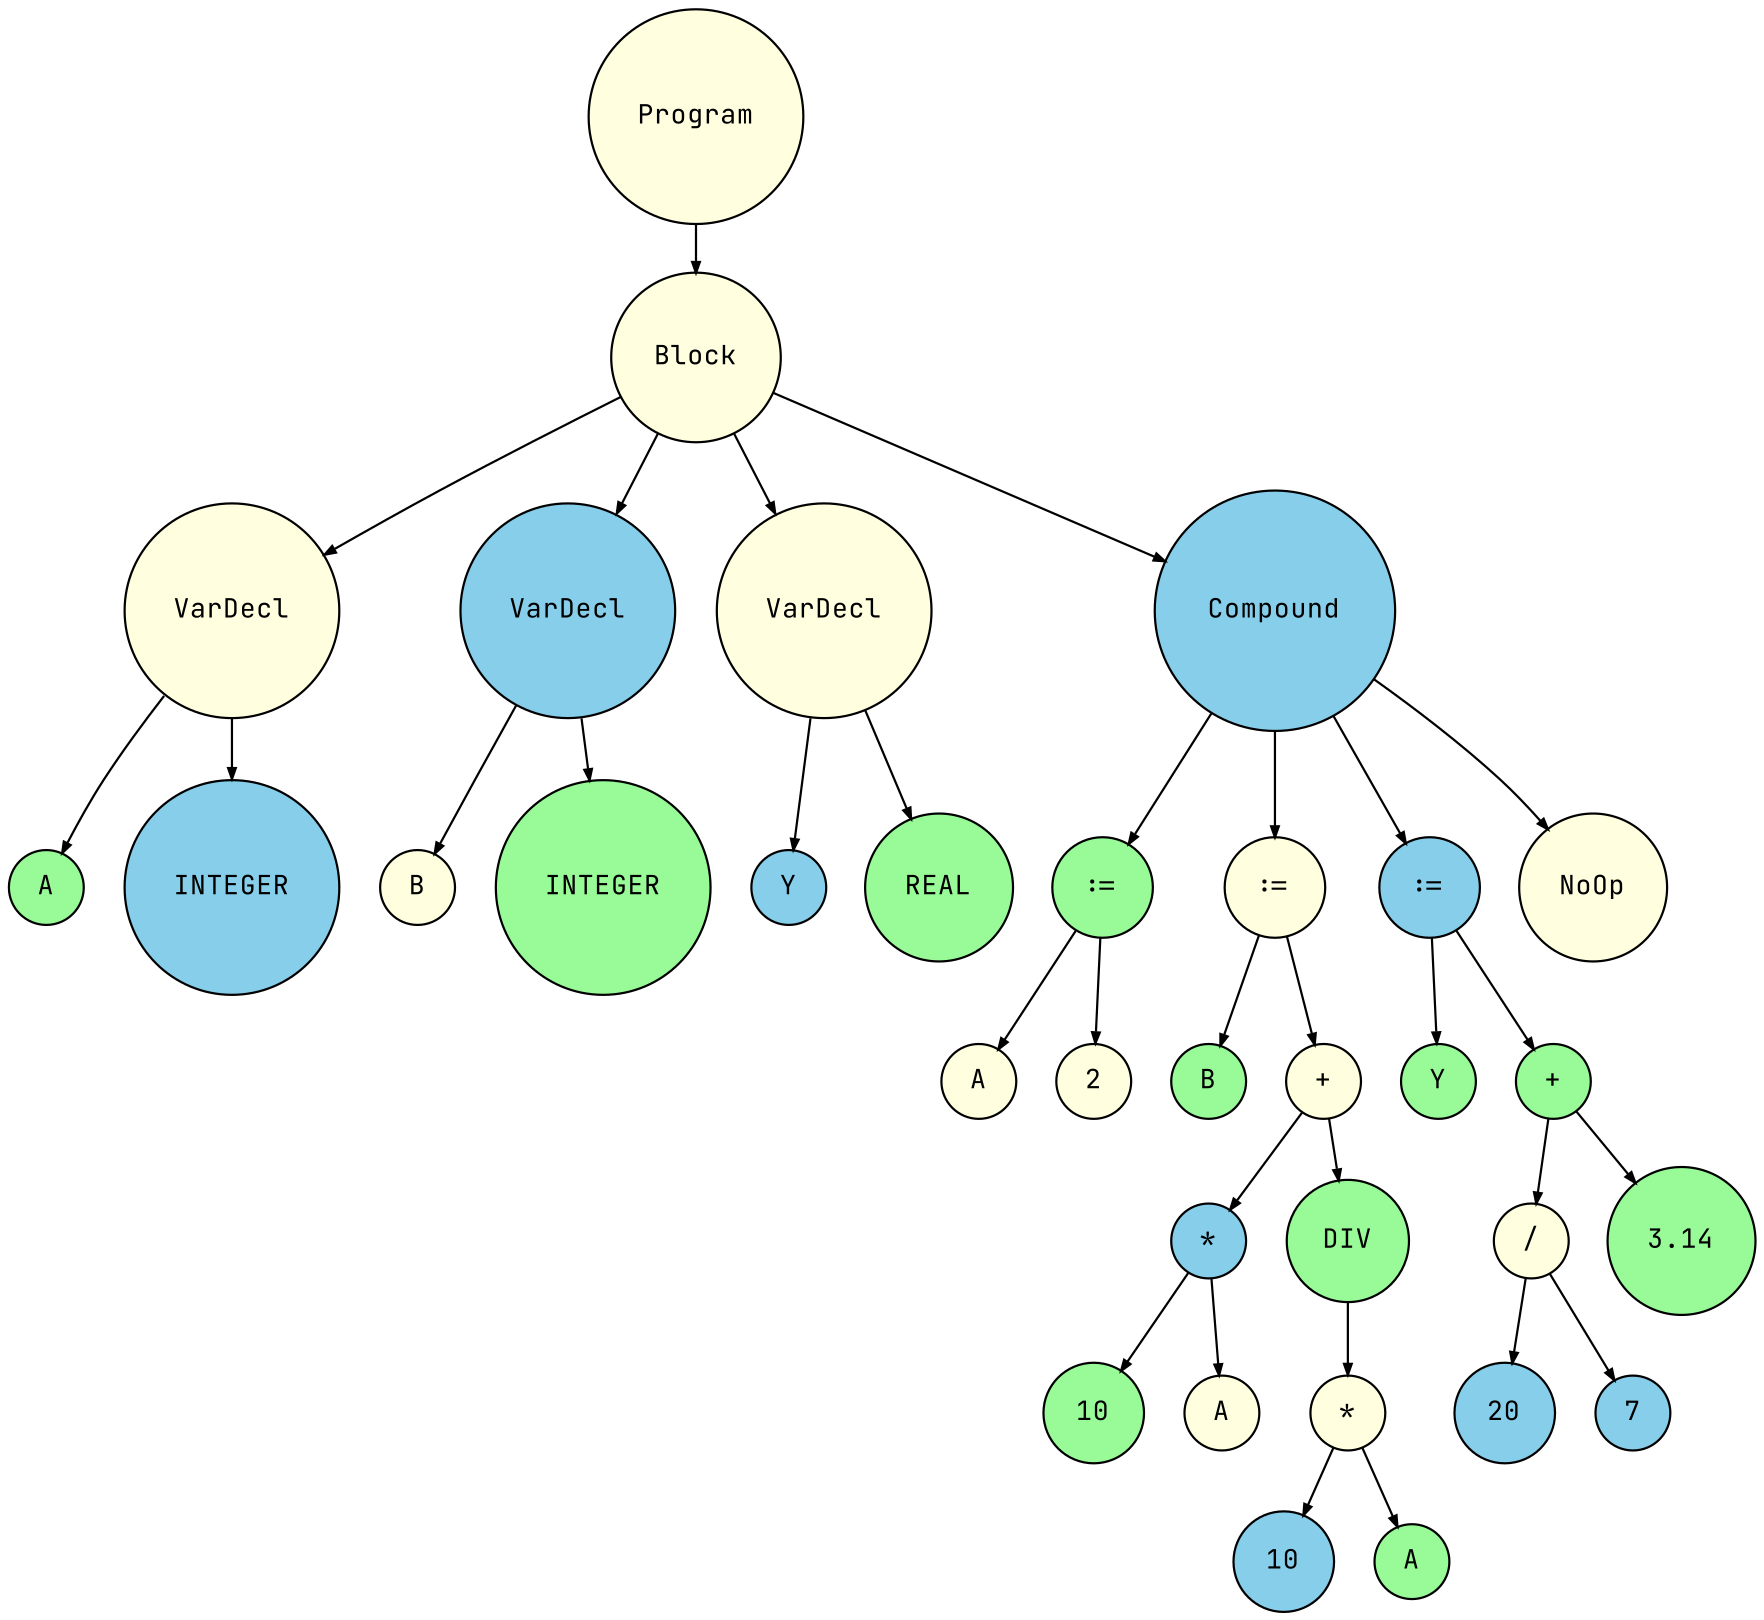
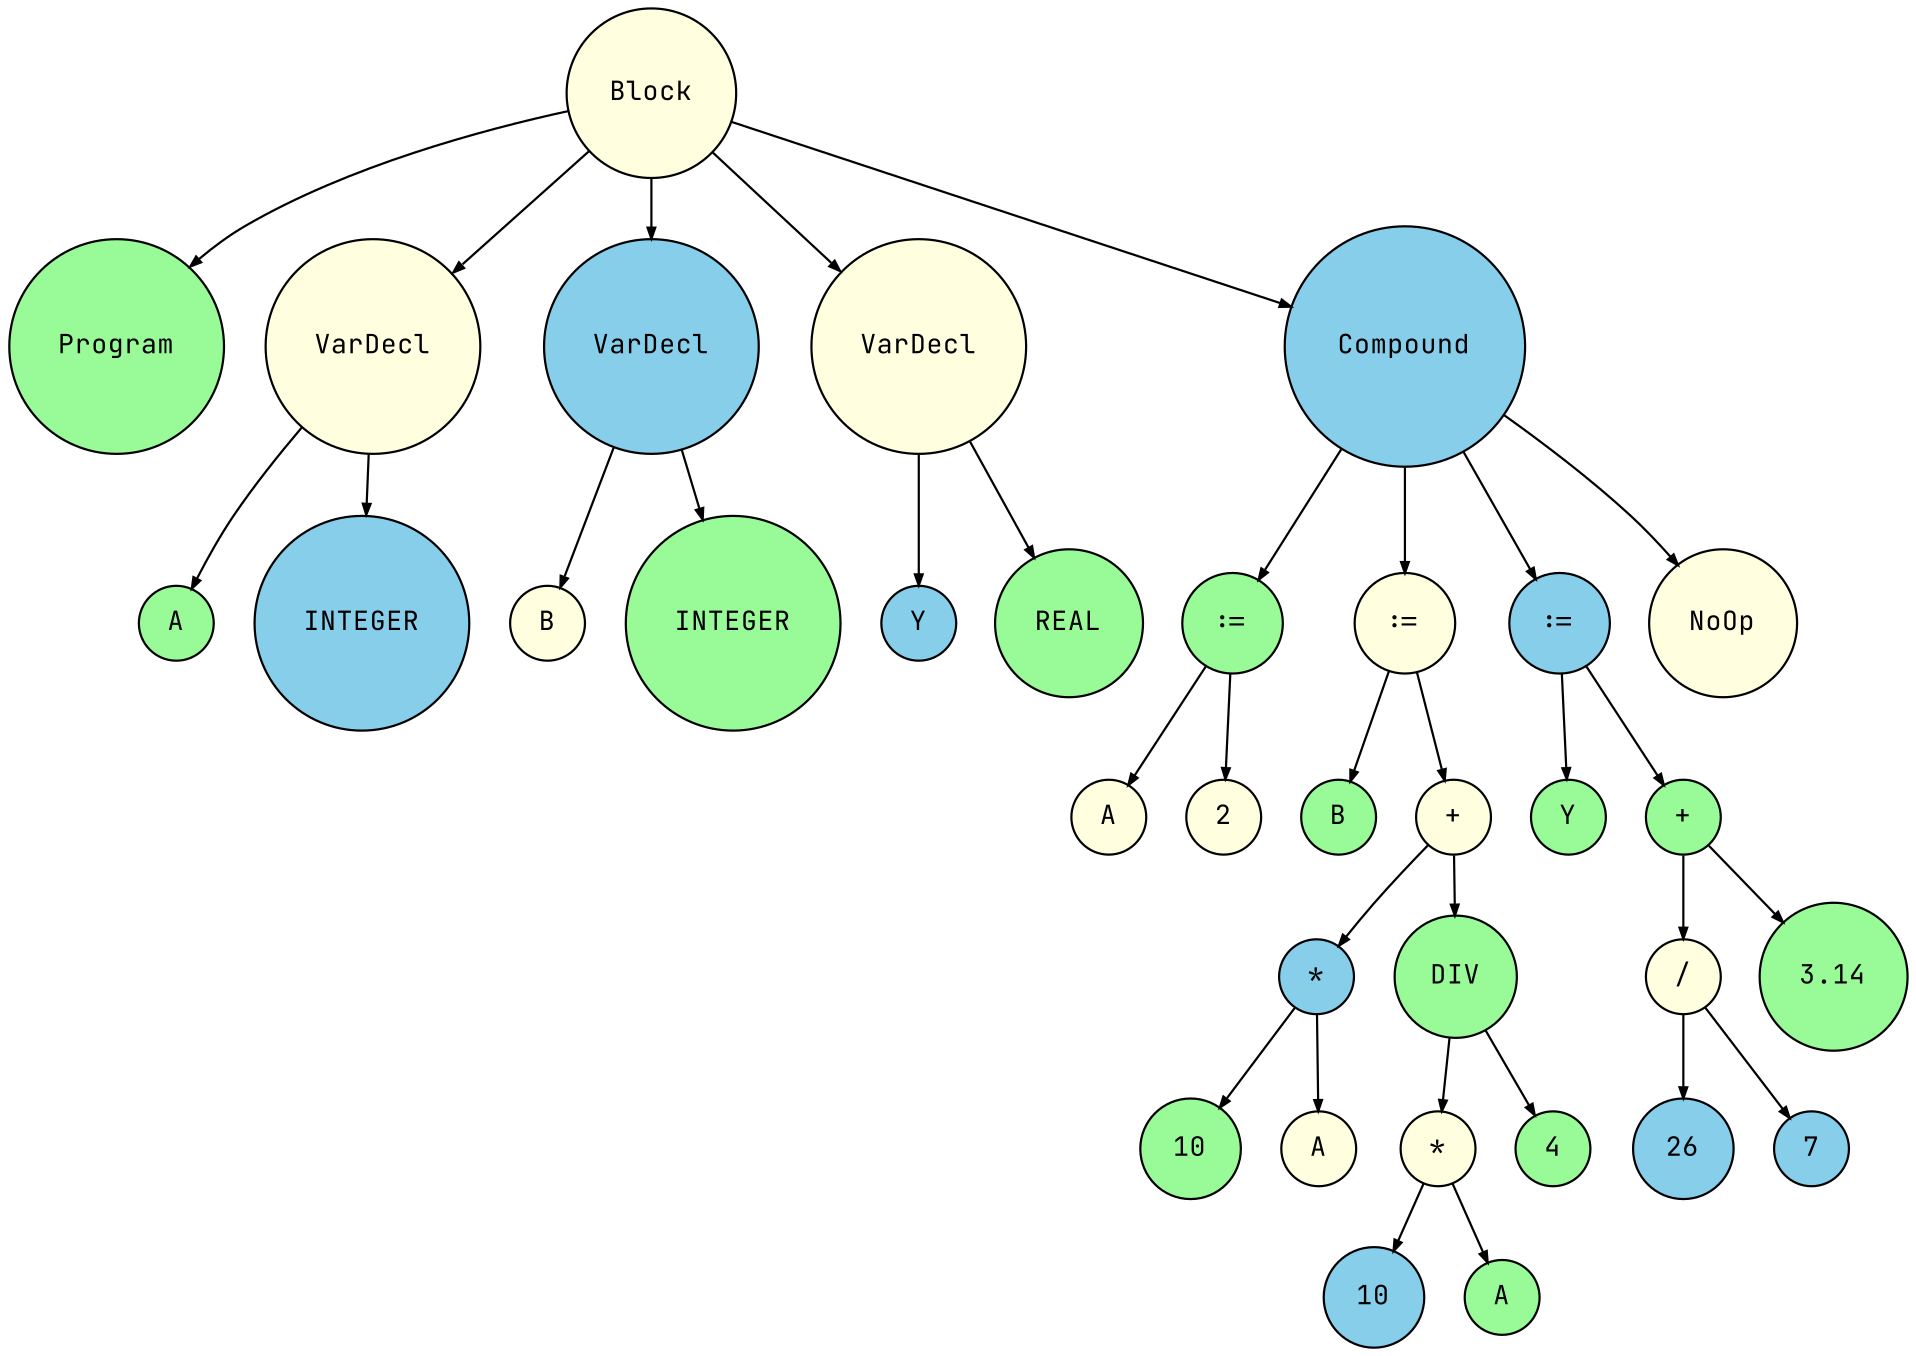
(696, 117) -> (117, 347)
(696, 243) -> (376, 166)
none -> (1553, 1149)
(1505, 1413) -> (1683, 1149)
